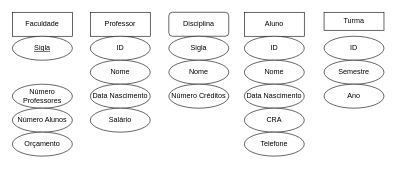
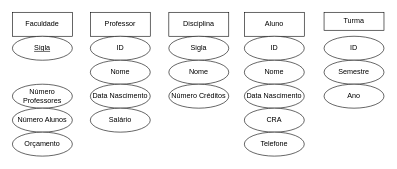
(199, 24) -> (199, 24)
